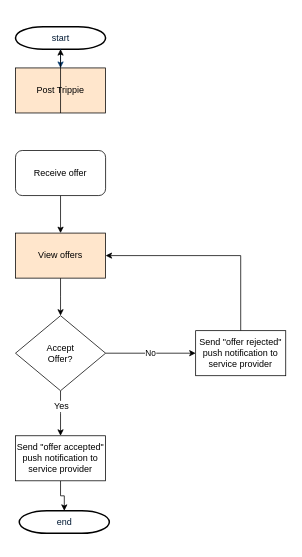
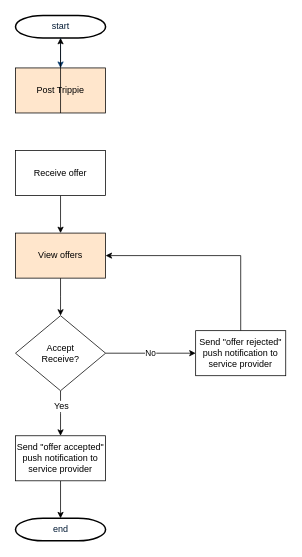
(60, 38) -> (60, 27)
(60, 173) -> (60, 173)
(60, 353) -> (60, 353)
(64, 522) -> (60, 529)
